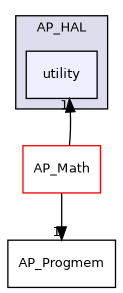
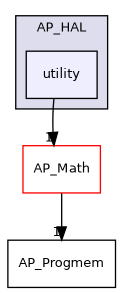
(70, 129) -> (53, 117)
